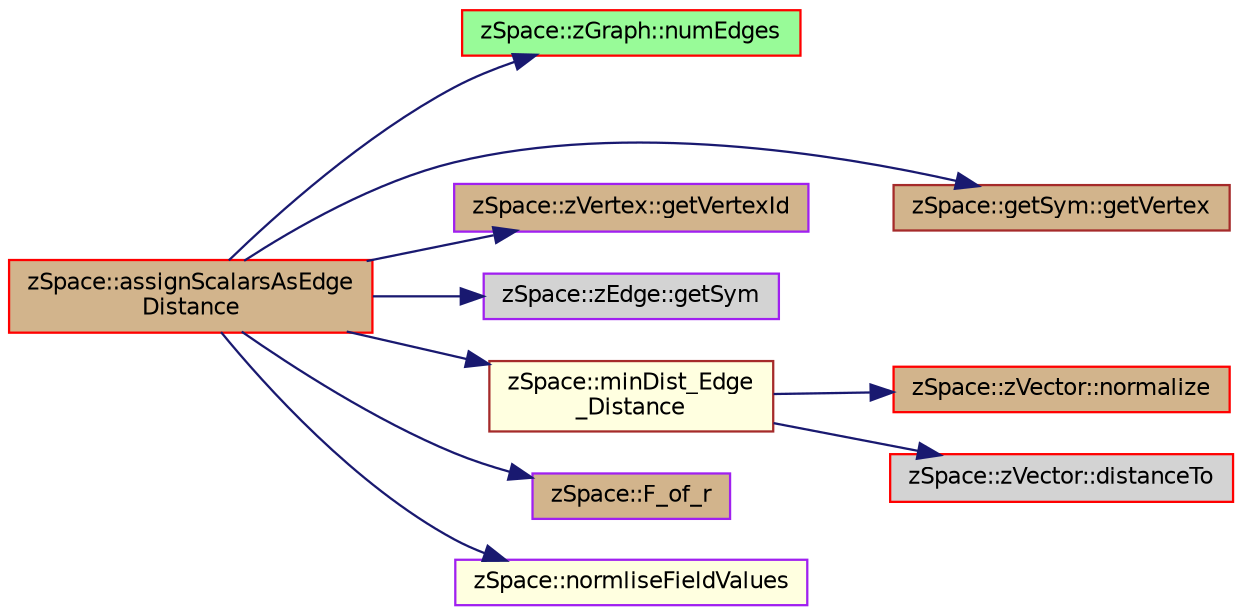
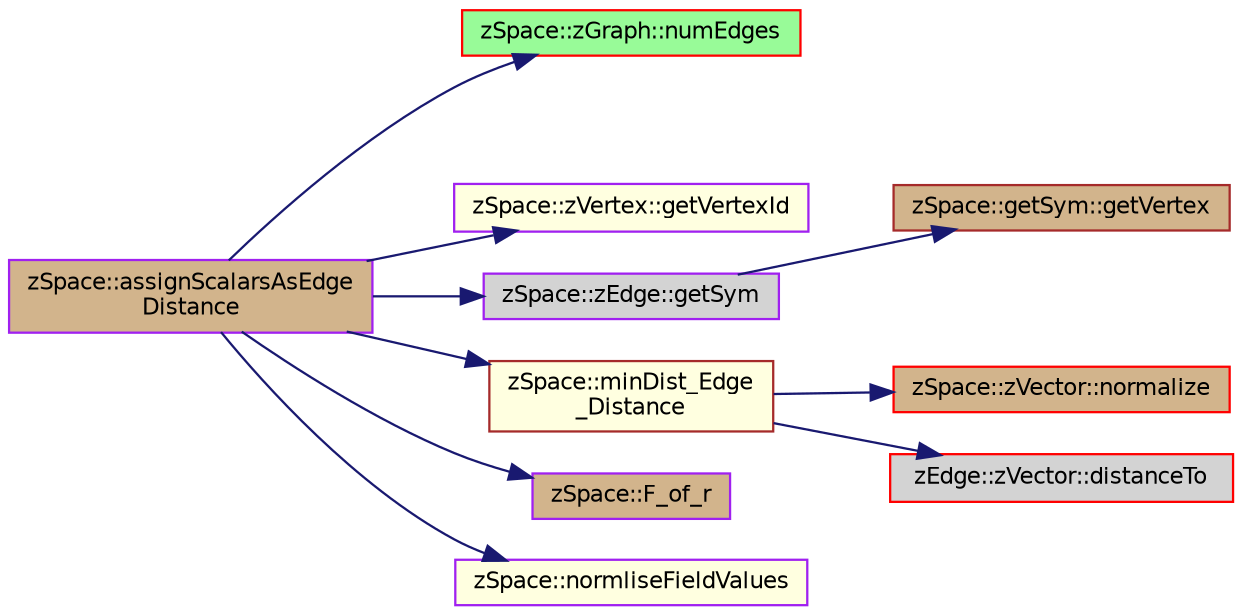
(590, 144) -> (835, 254)
(631, 208) -> (631, 208)
(191, 296) -> (191, 296)
(1062, 478) -> (1062, 478)
